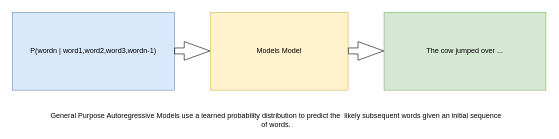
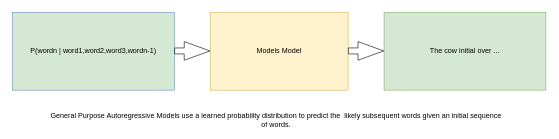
(93, 51) -> (93, 51)
(465, 51) -> (465, 51)
